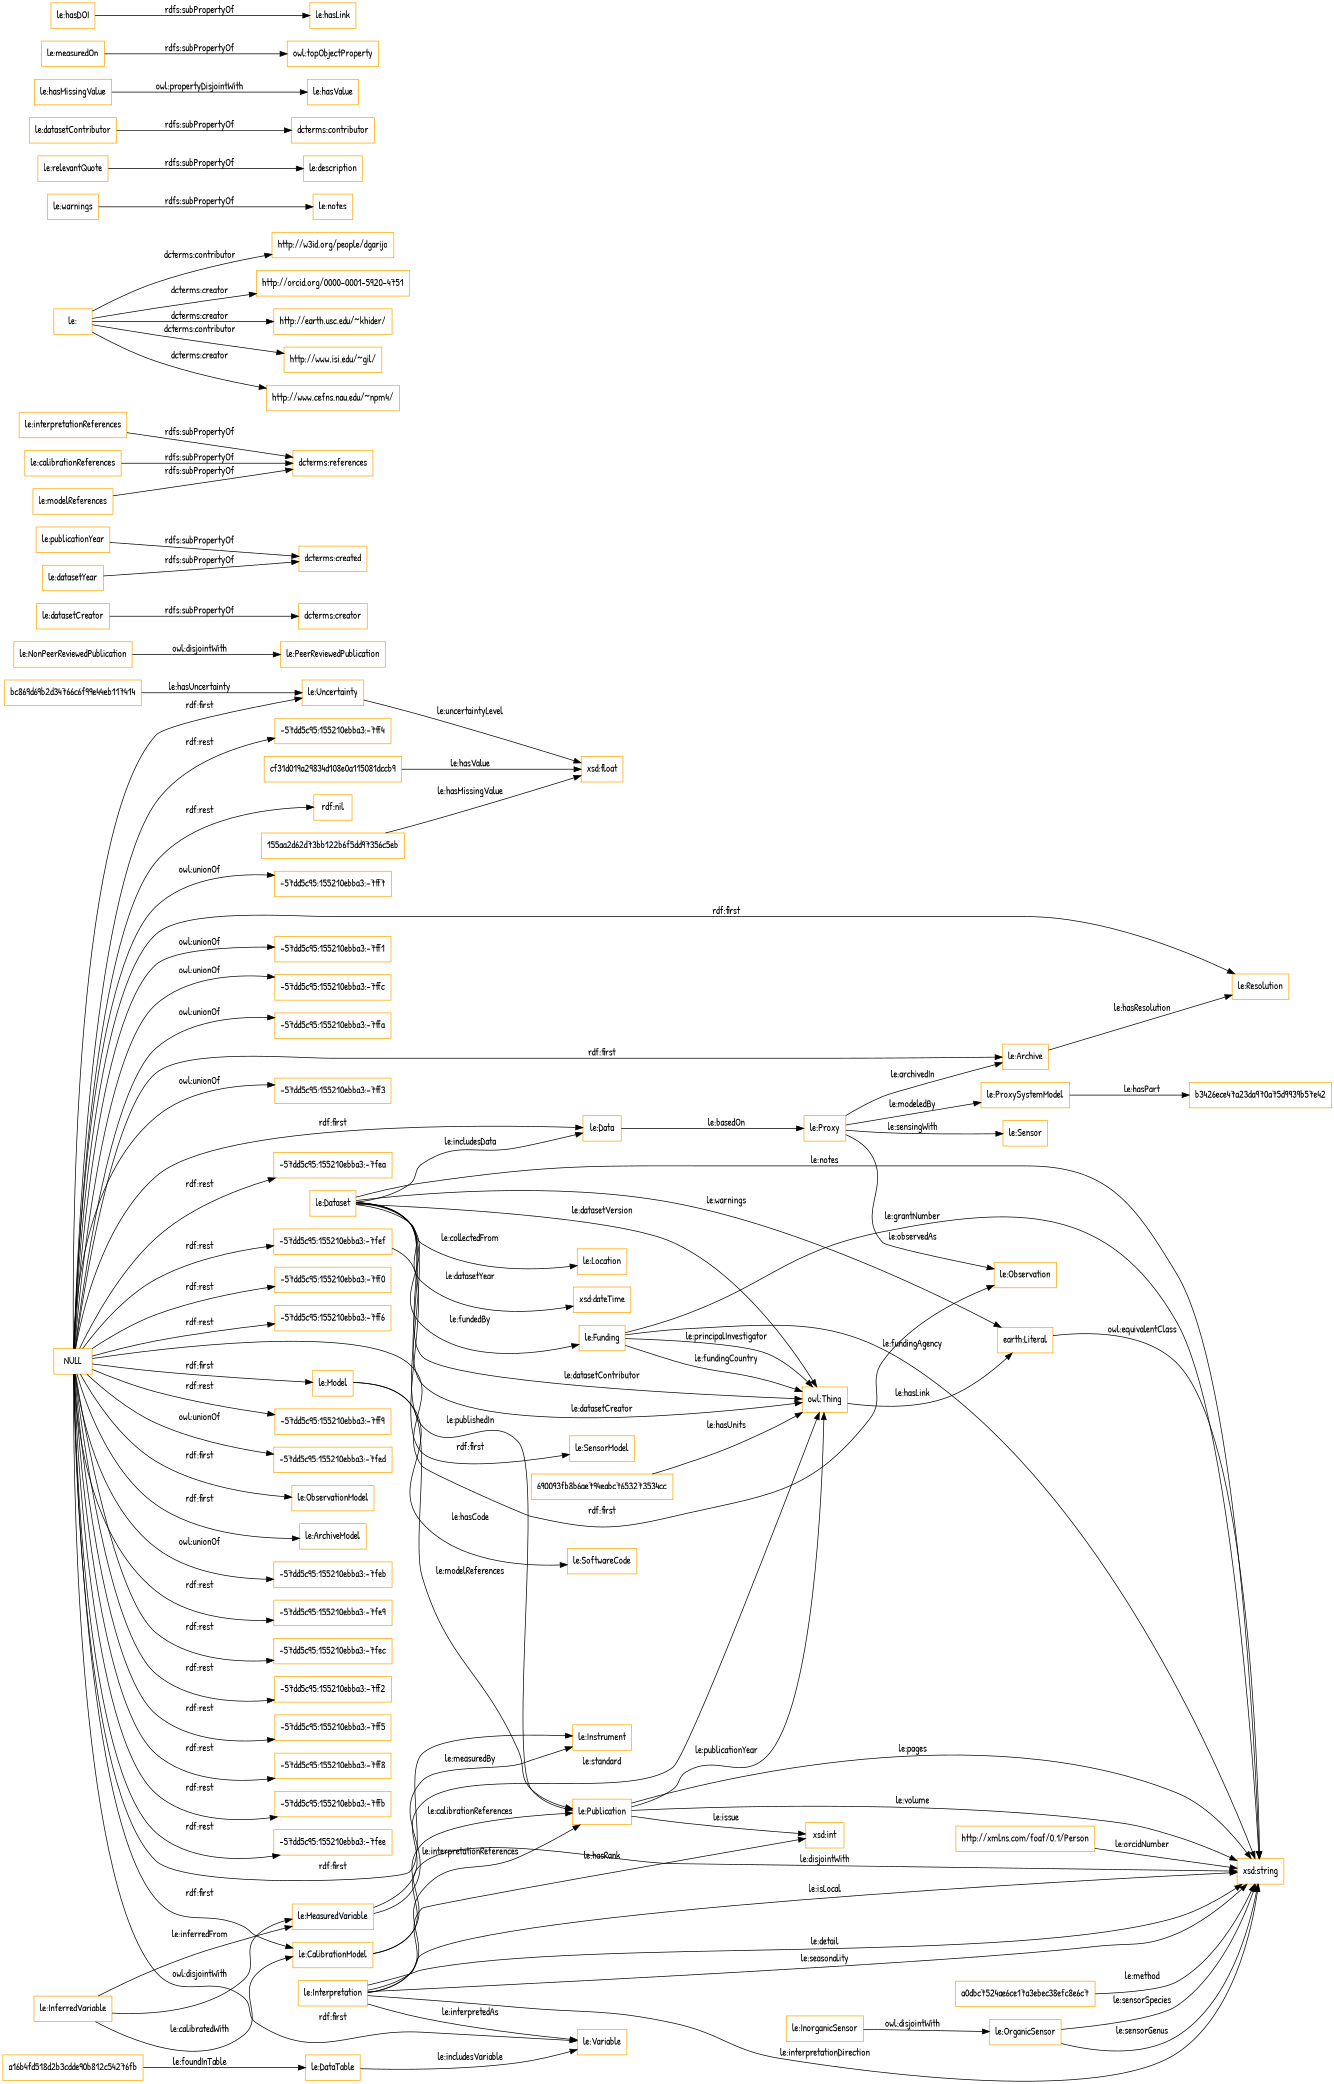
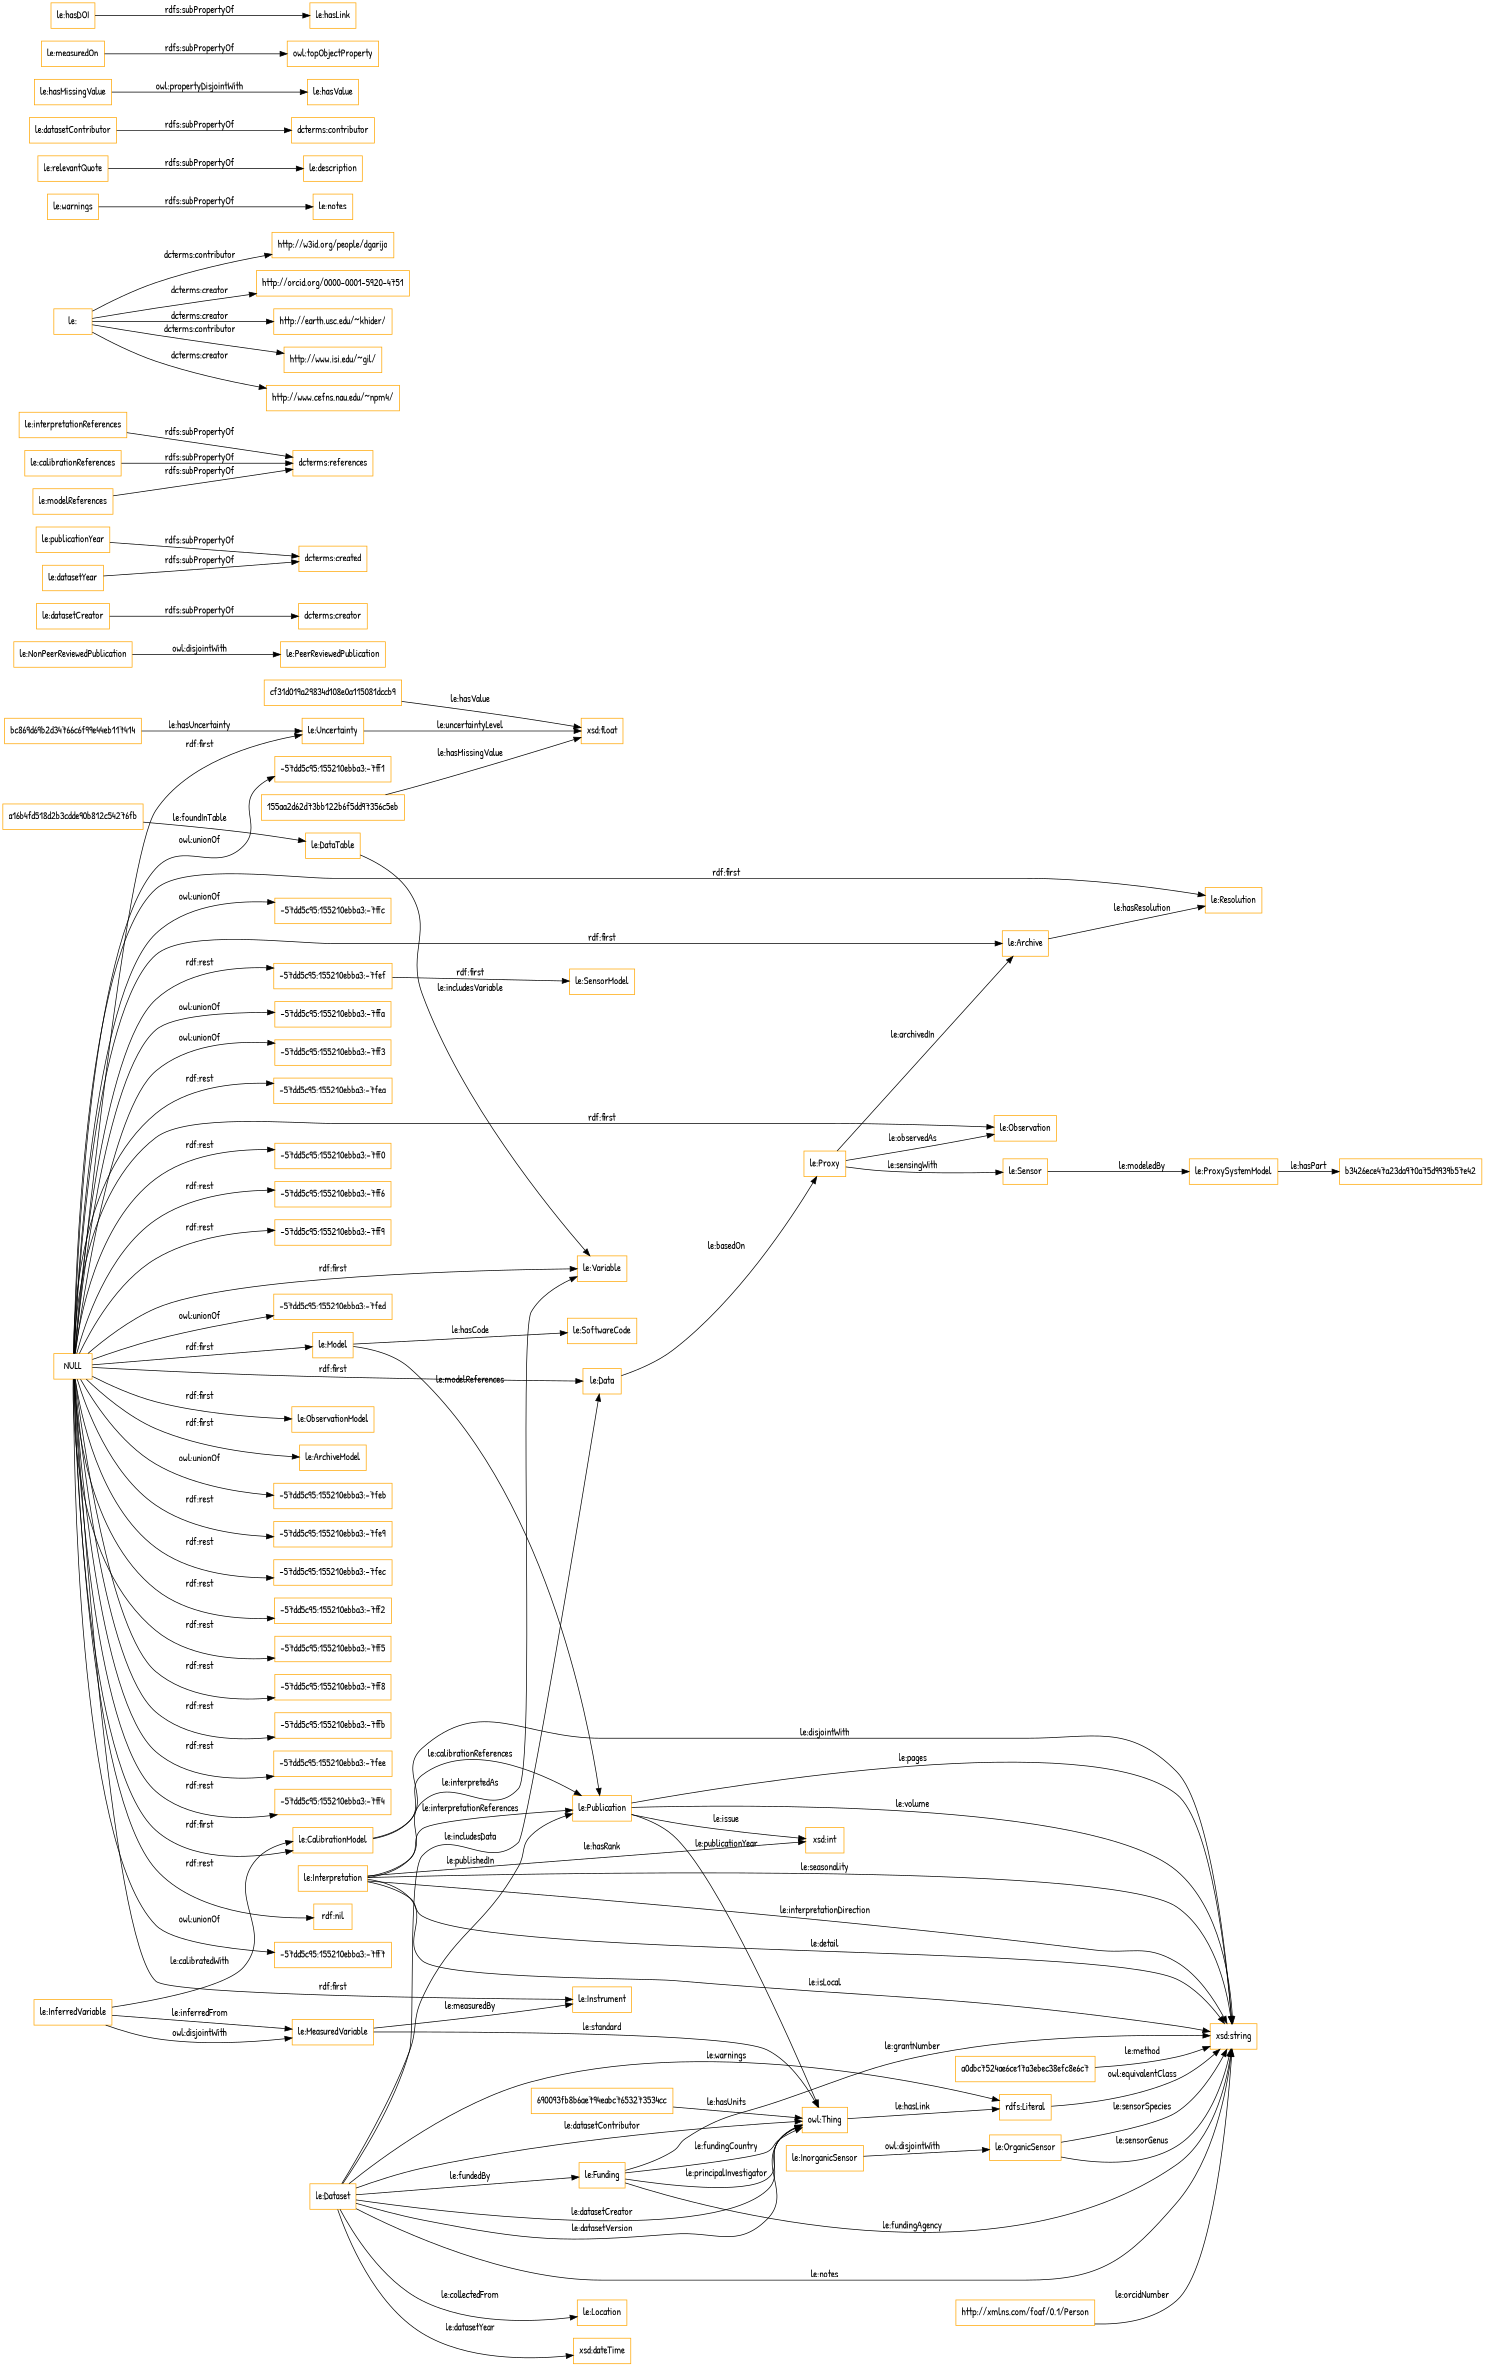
(910, 1114) -> (1115, 1172)
(1025, 1340) -> (1025, 2107)
